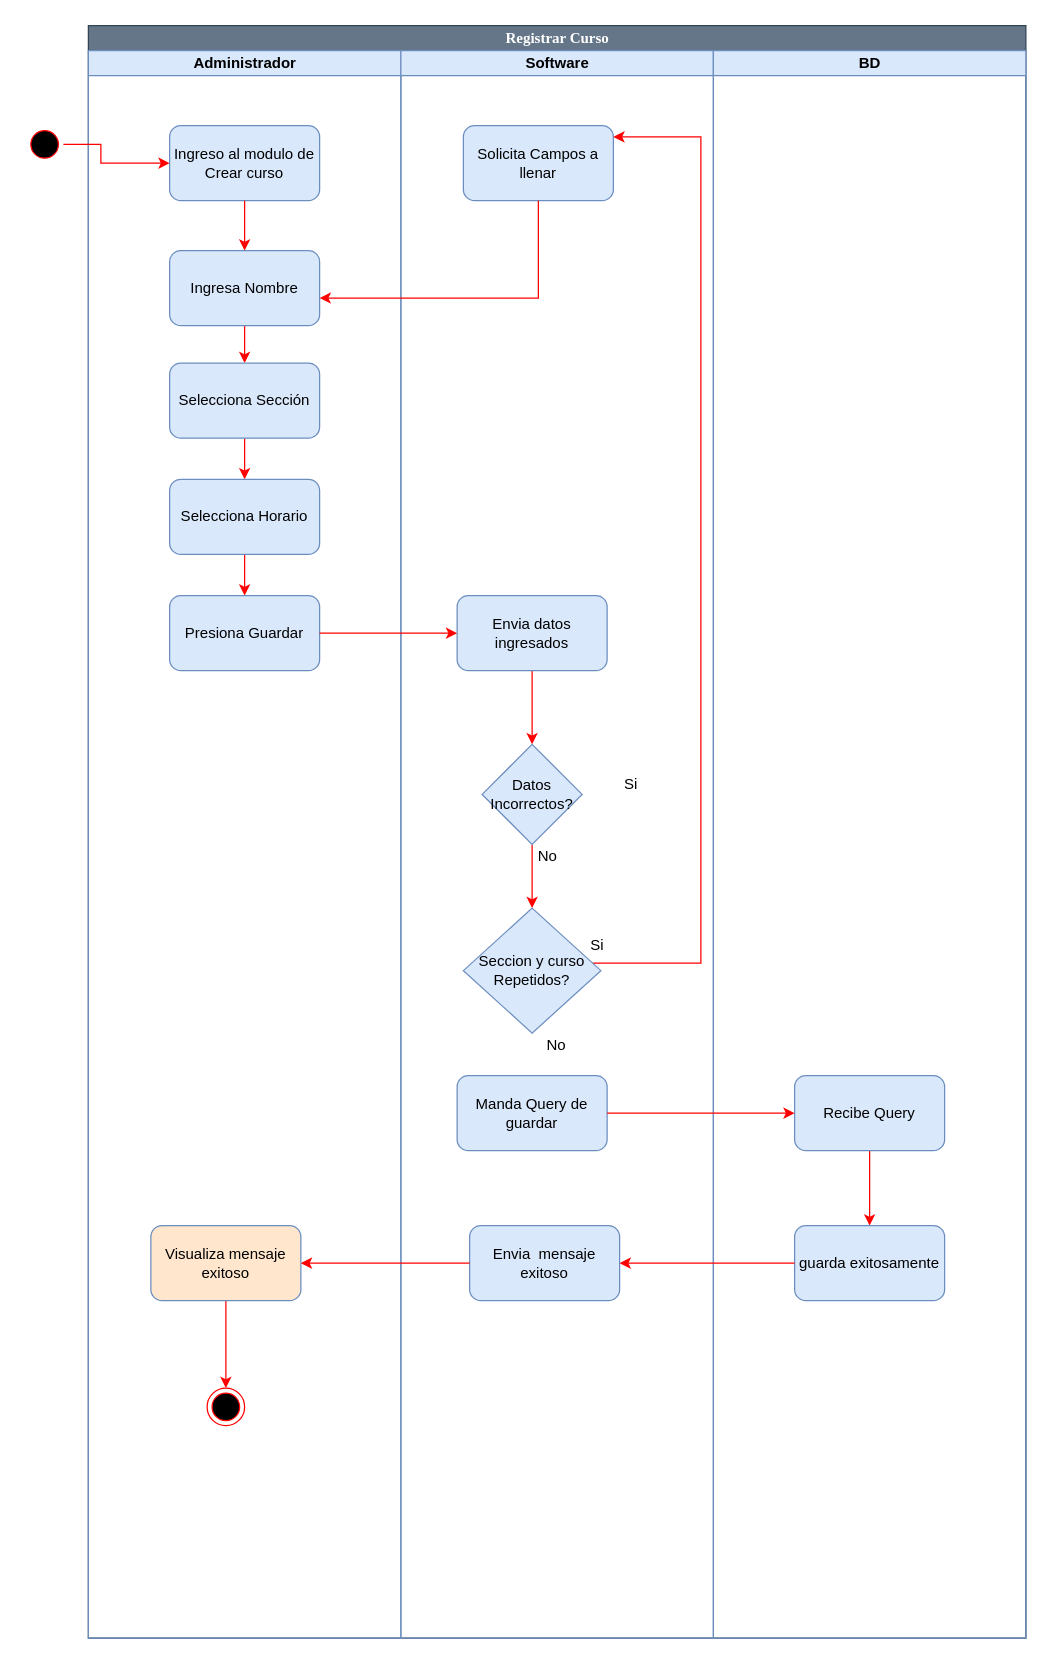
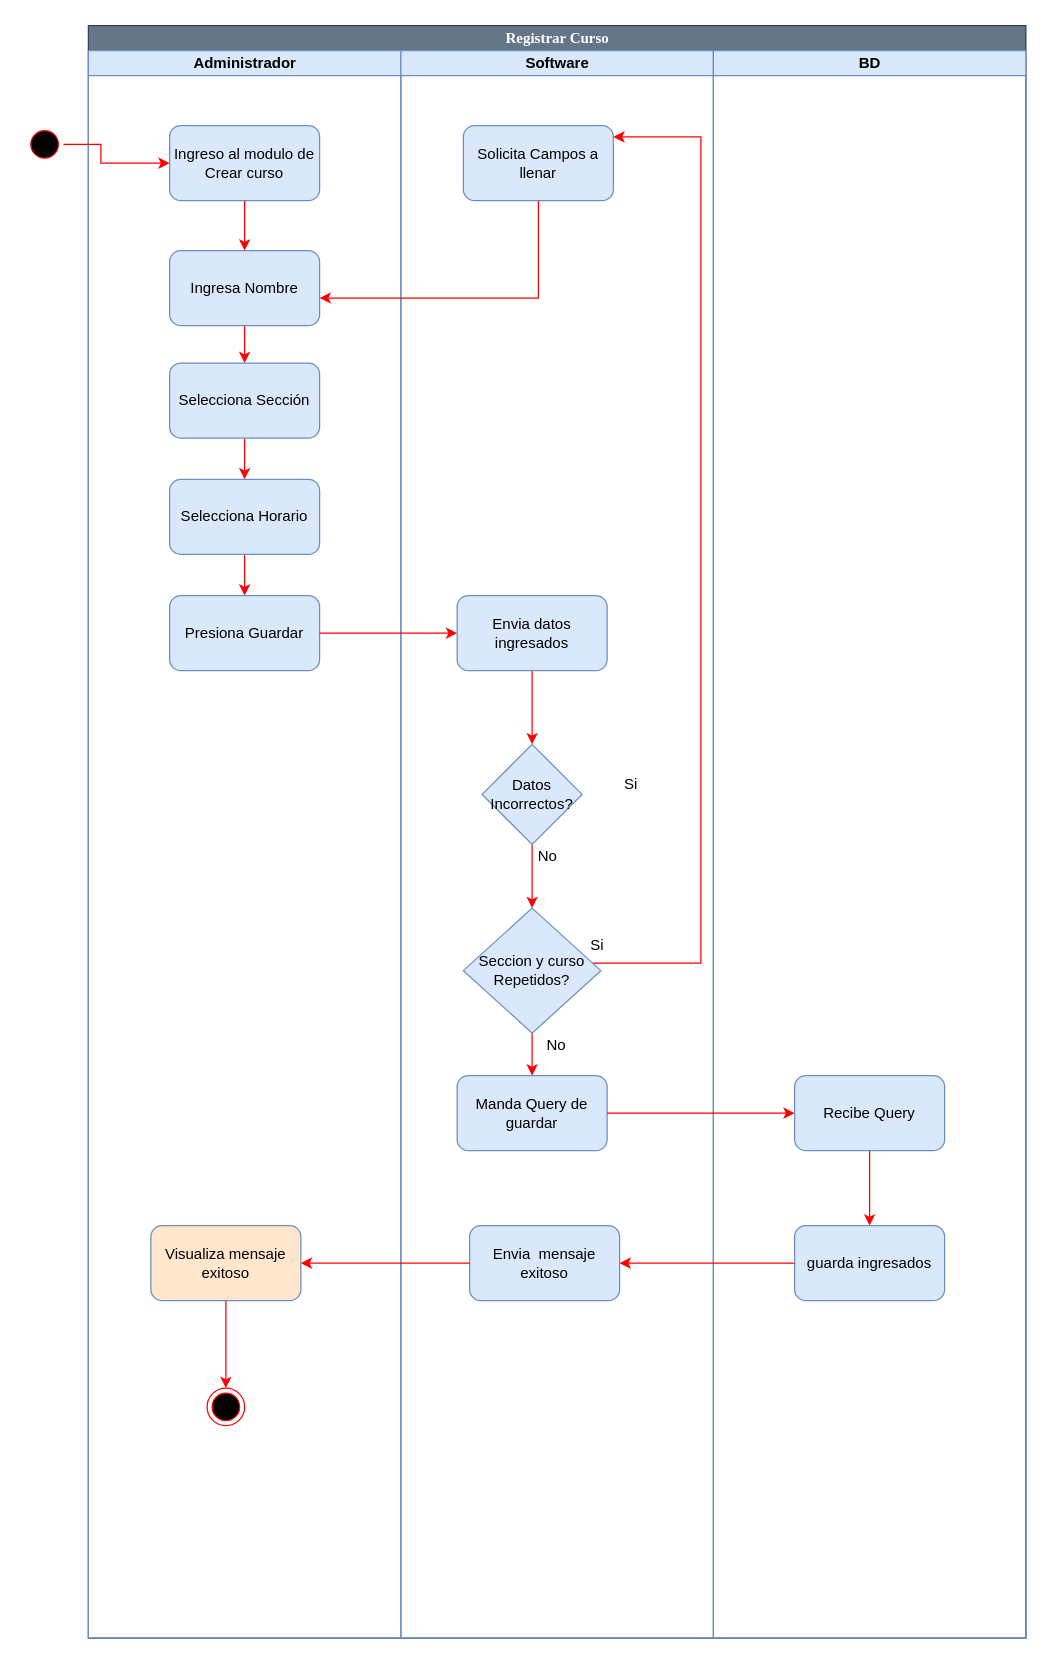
none -> (532, 1057)
(869, 1263) -> (869, 1263)
